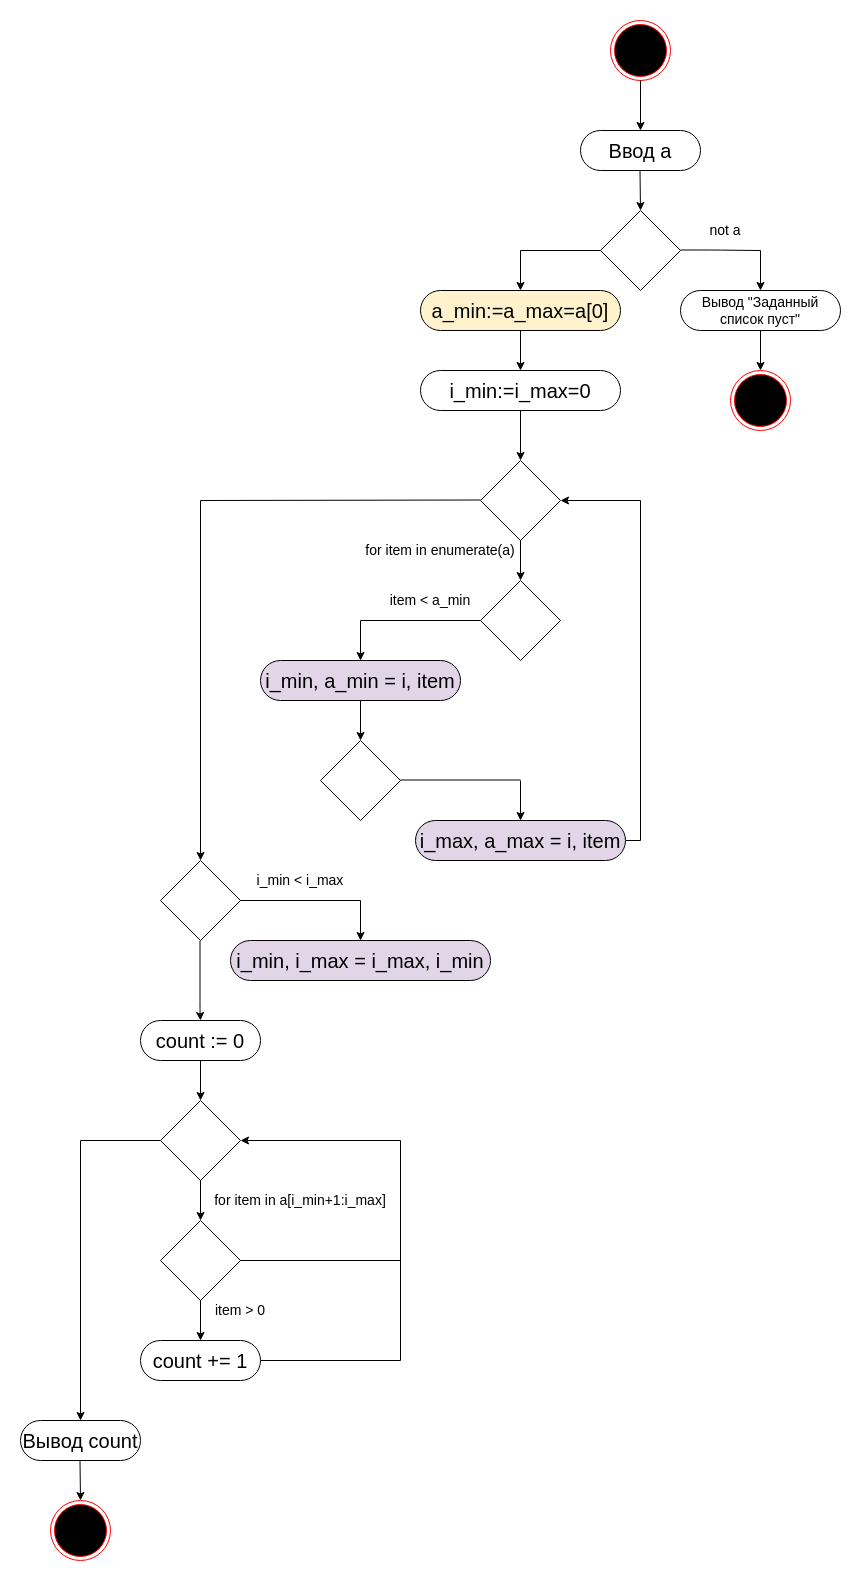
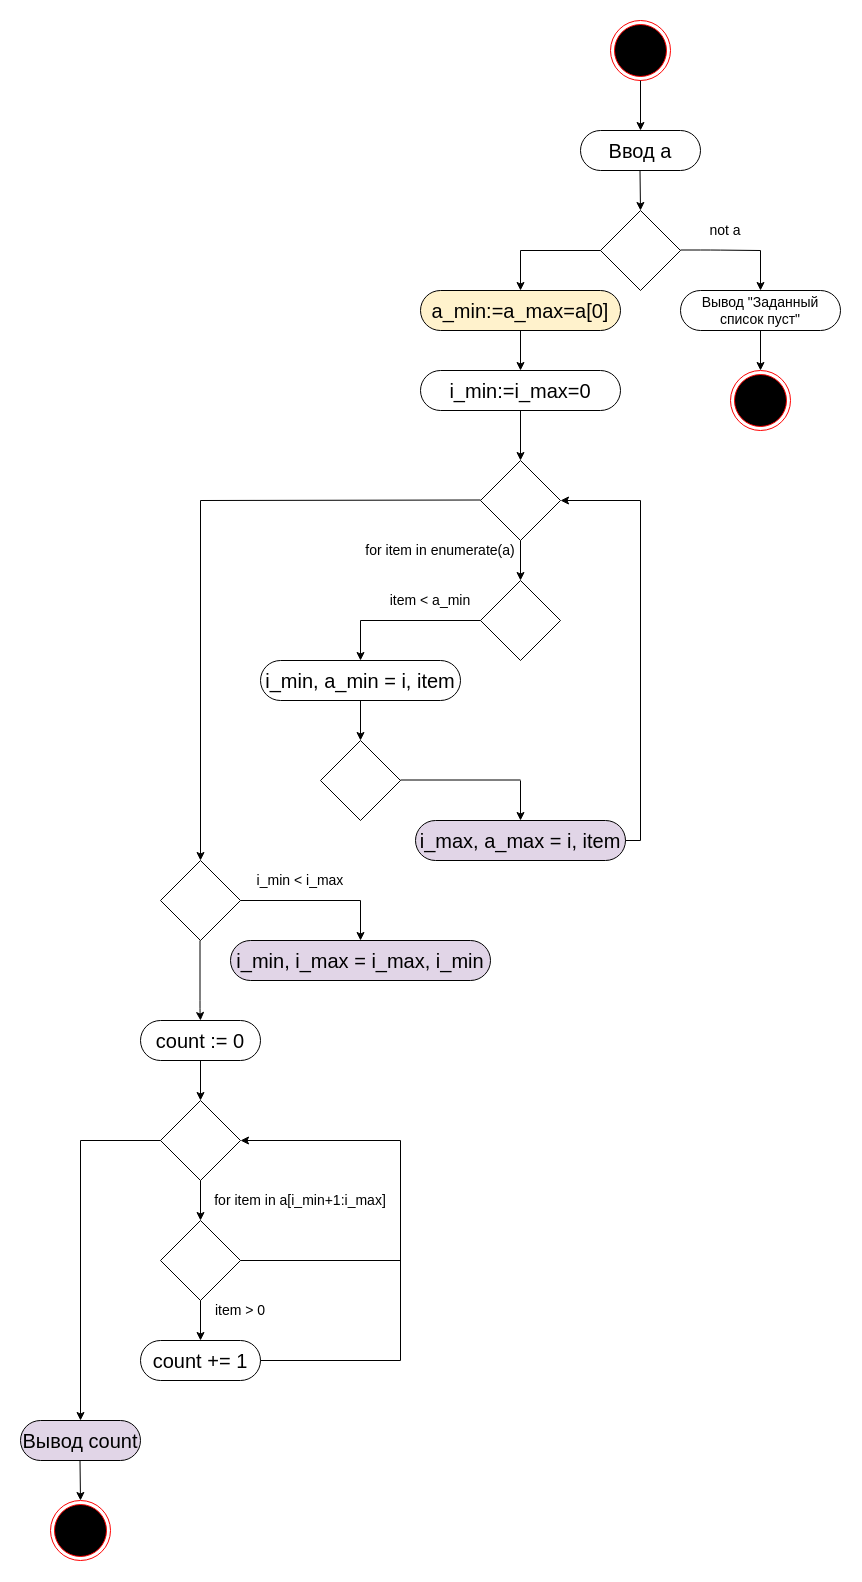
(361, 681) -> (361, 681)
(81, 1441) -> (81, 1441)
